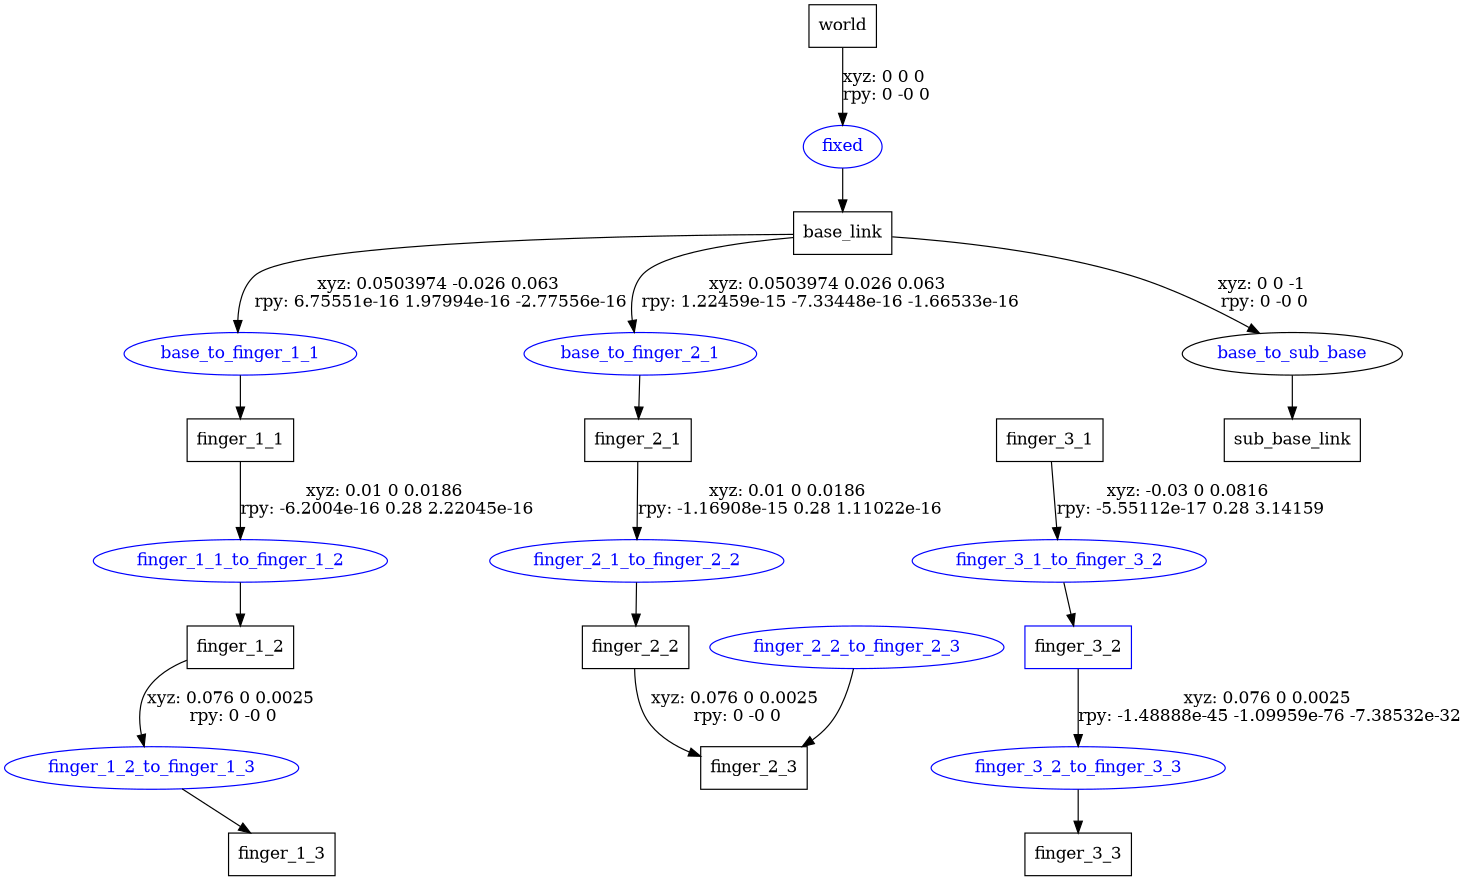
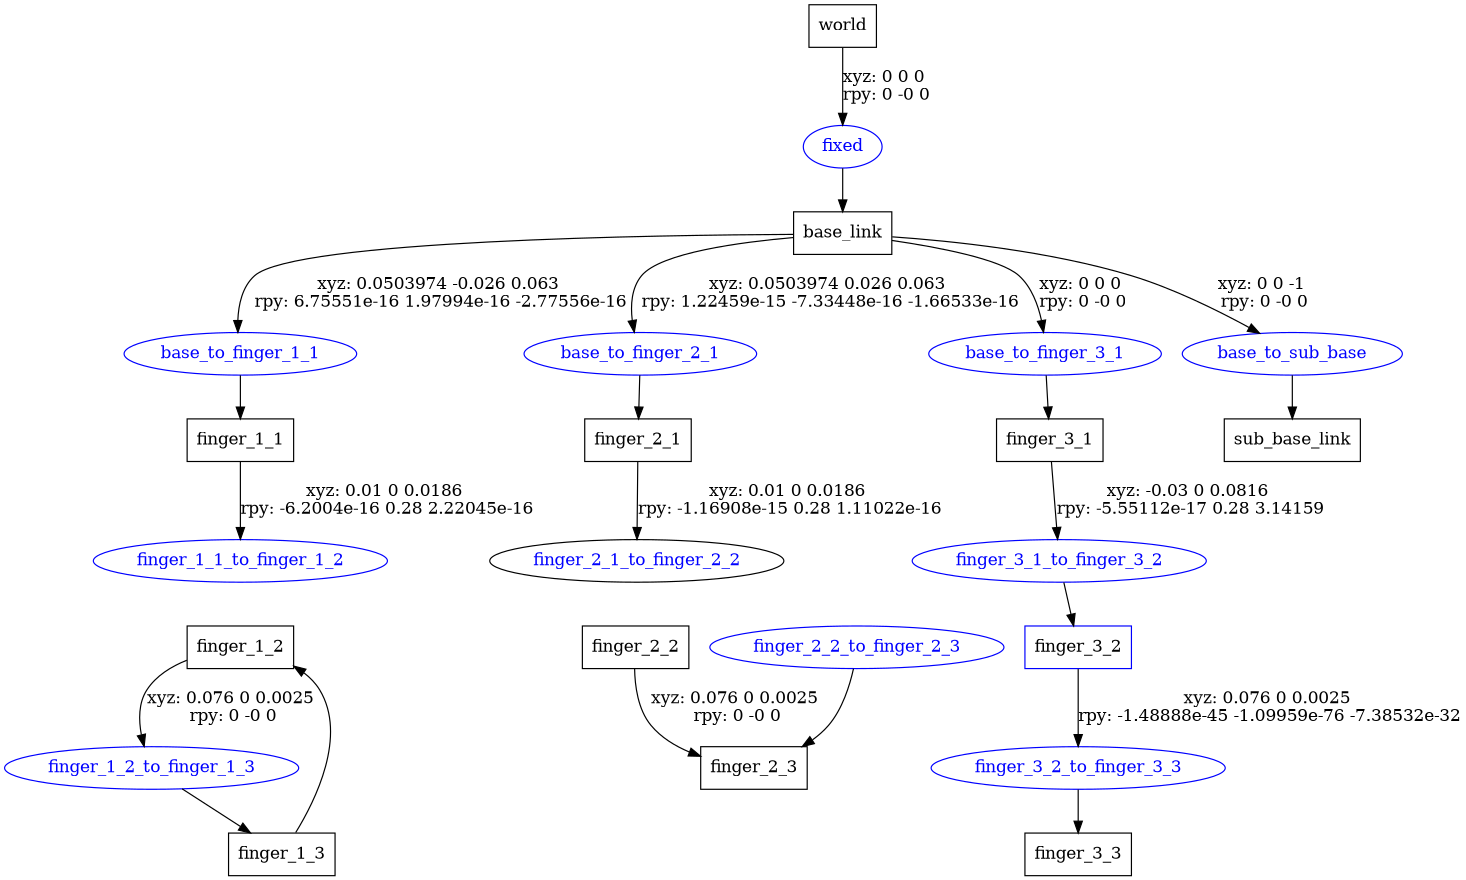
none -> (1045, 354)
(1292, 354) -> (1292, 354)
(637, 561) -> (637, 561)
(240, 598) -> (328, 752)
(636, 598) -> none
